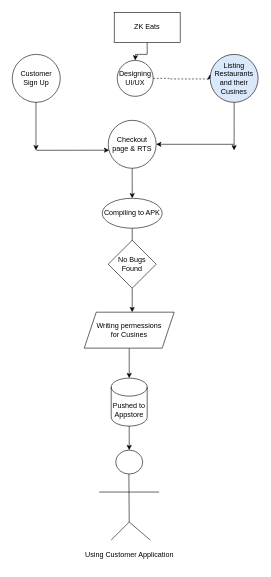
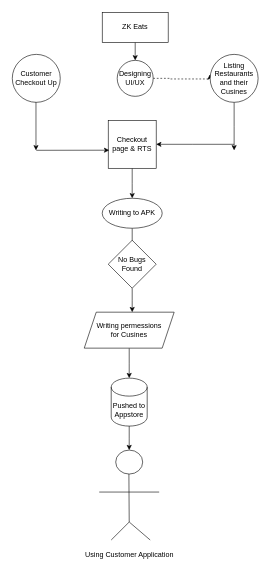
(147, 27) -> (135, 27)
(36, 78) -> (36, 78)
(234, 78) -> (234, 78)
(132, 144) -> (132, 144)
(132, 213) -> (132, 213)
